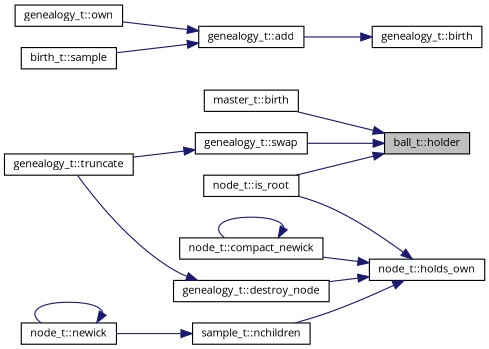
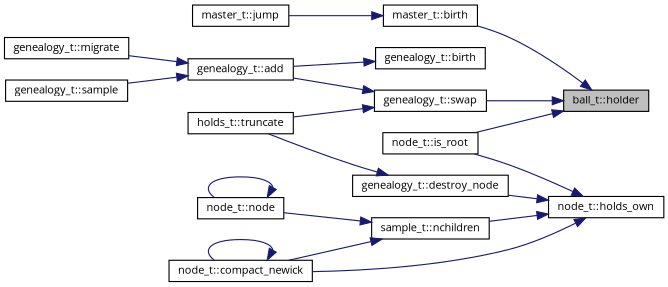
(69, 16) -> (67, 48)
none -> (241, 16)
(69, 58) -> (67, 91)
none -> (328, 84)
(69, 165) -> (241, 123)
none -> (330, 251)
(69, 334) -> (241, 208)
